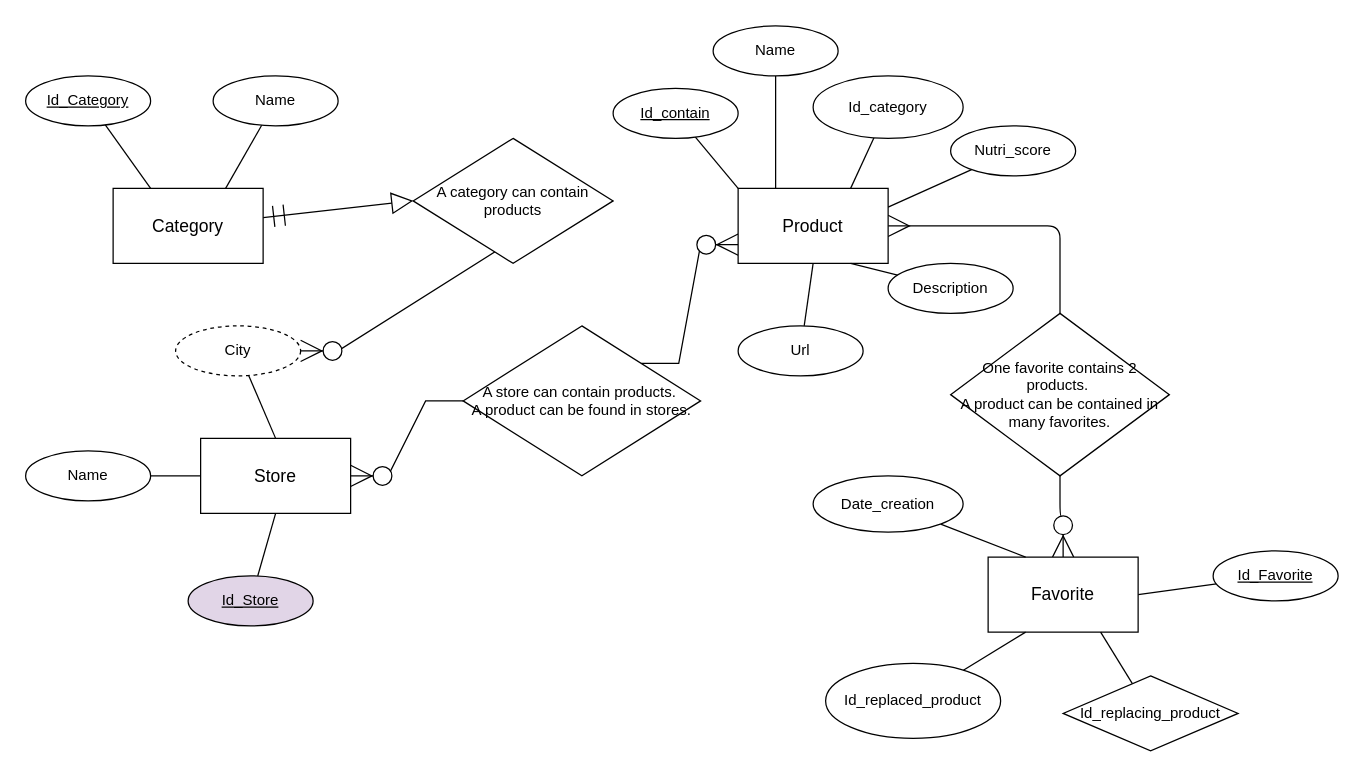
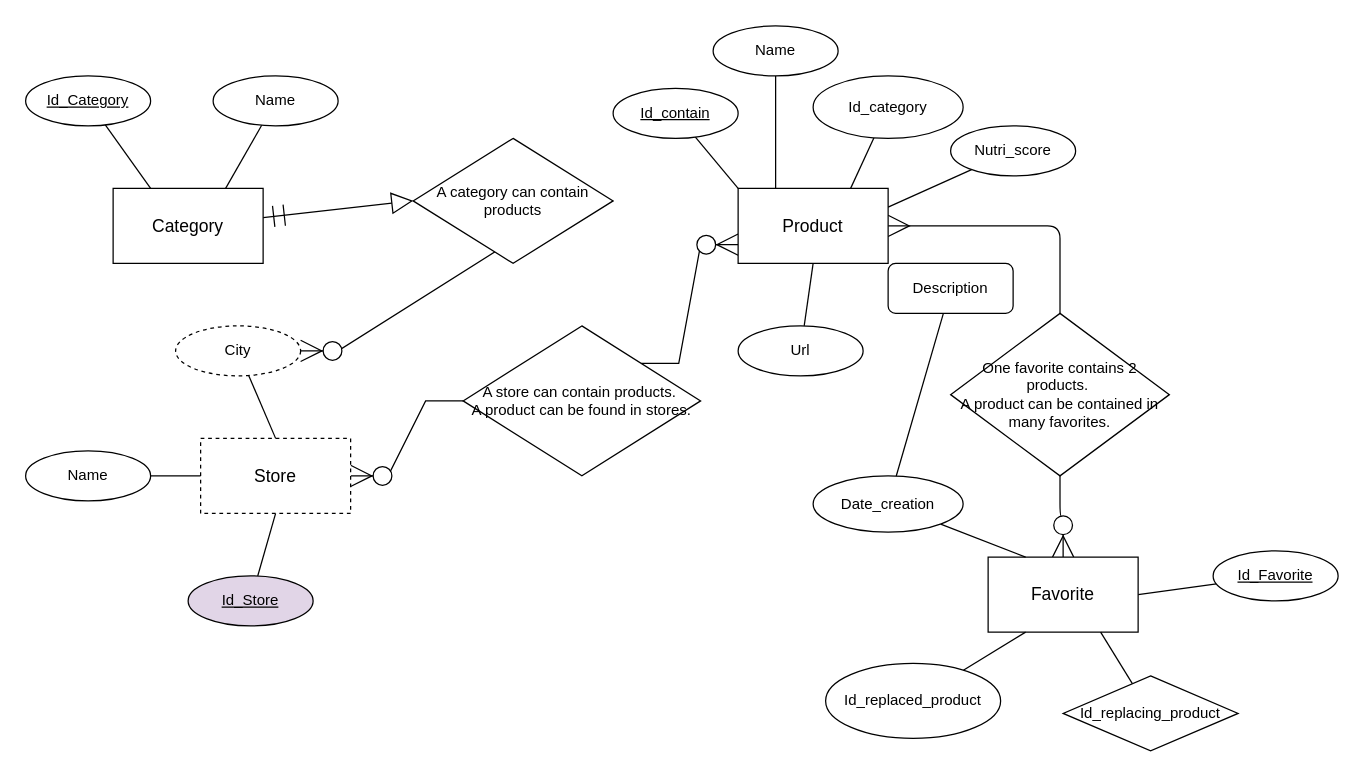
(874, 269) -> (920, 394)
(951, 288) -> (951, 288)
(276, 476) -> (276, 476)
